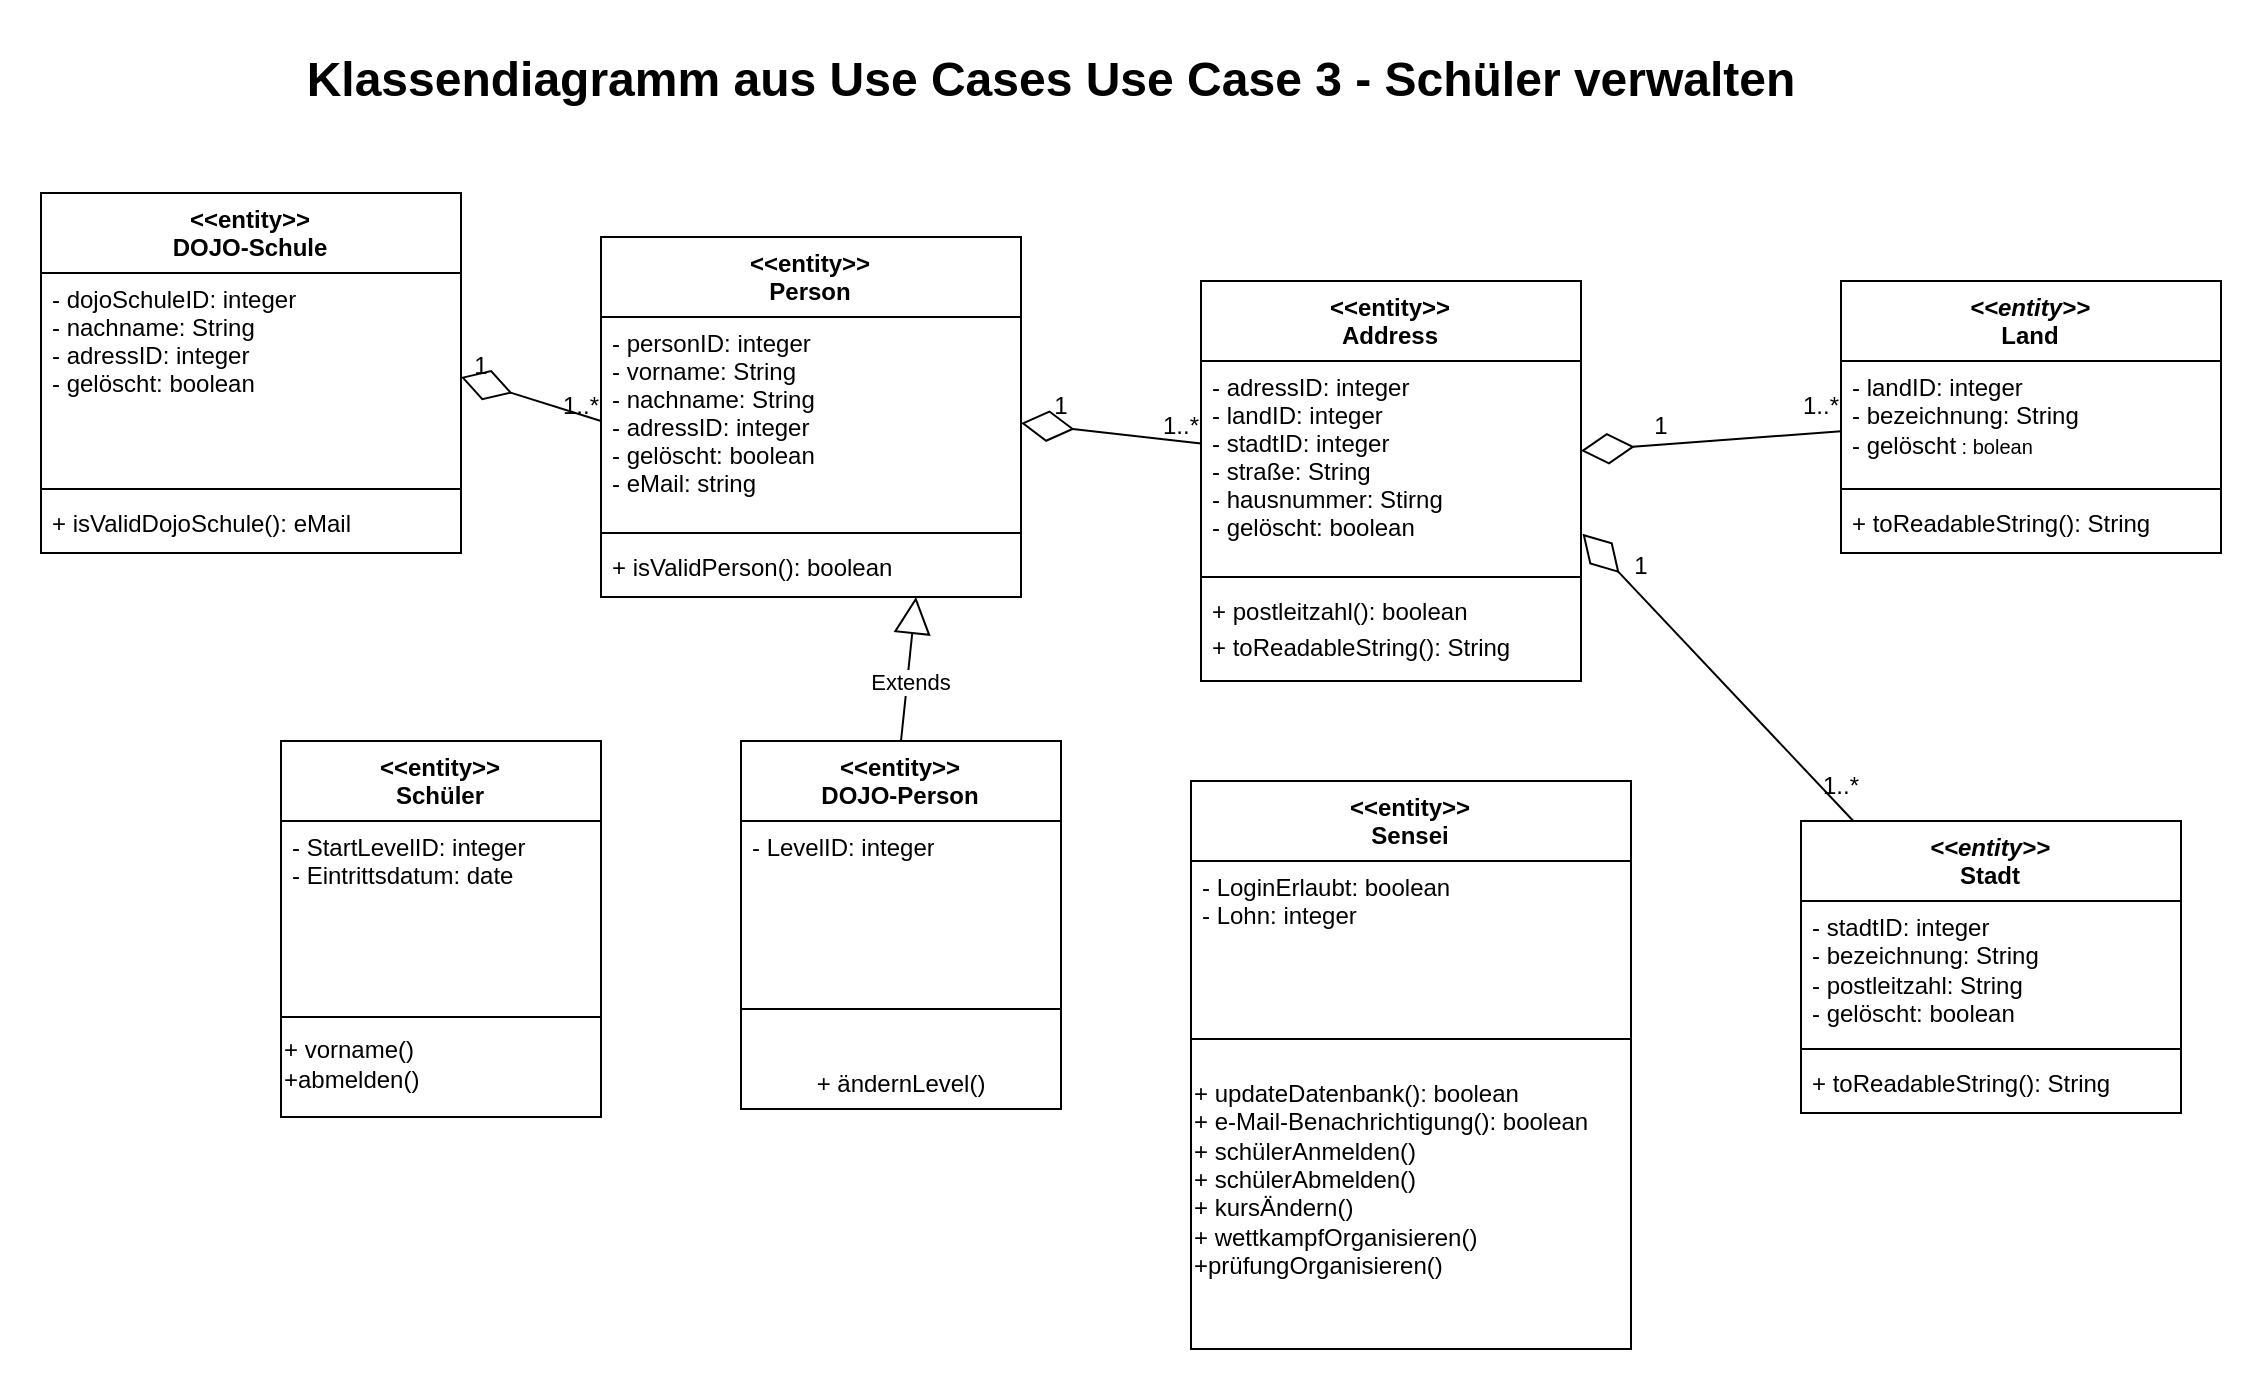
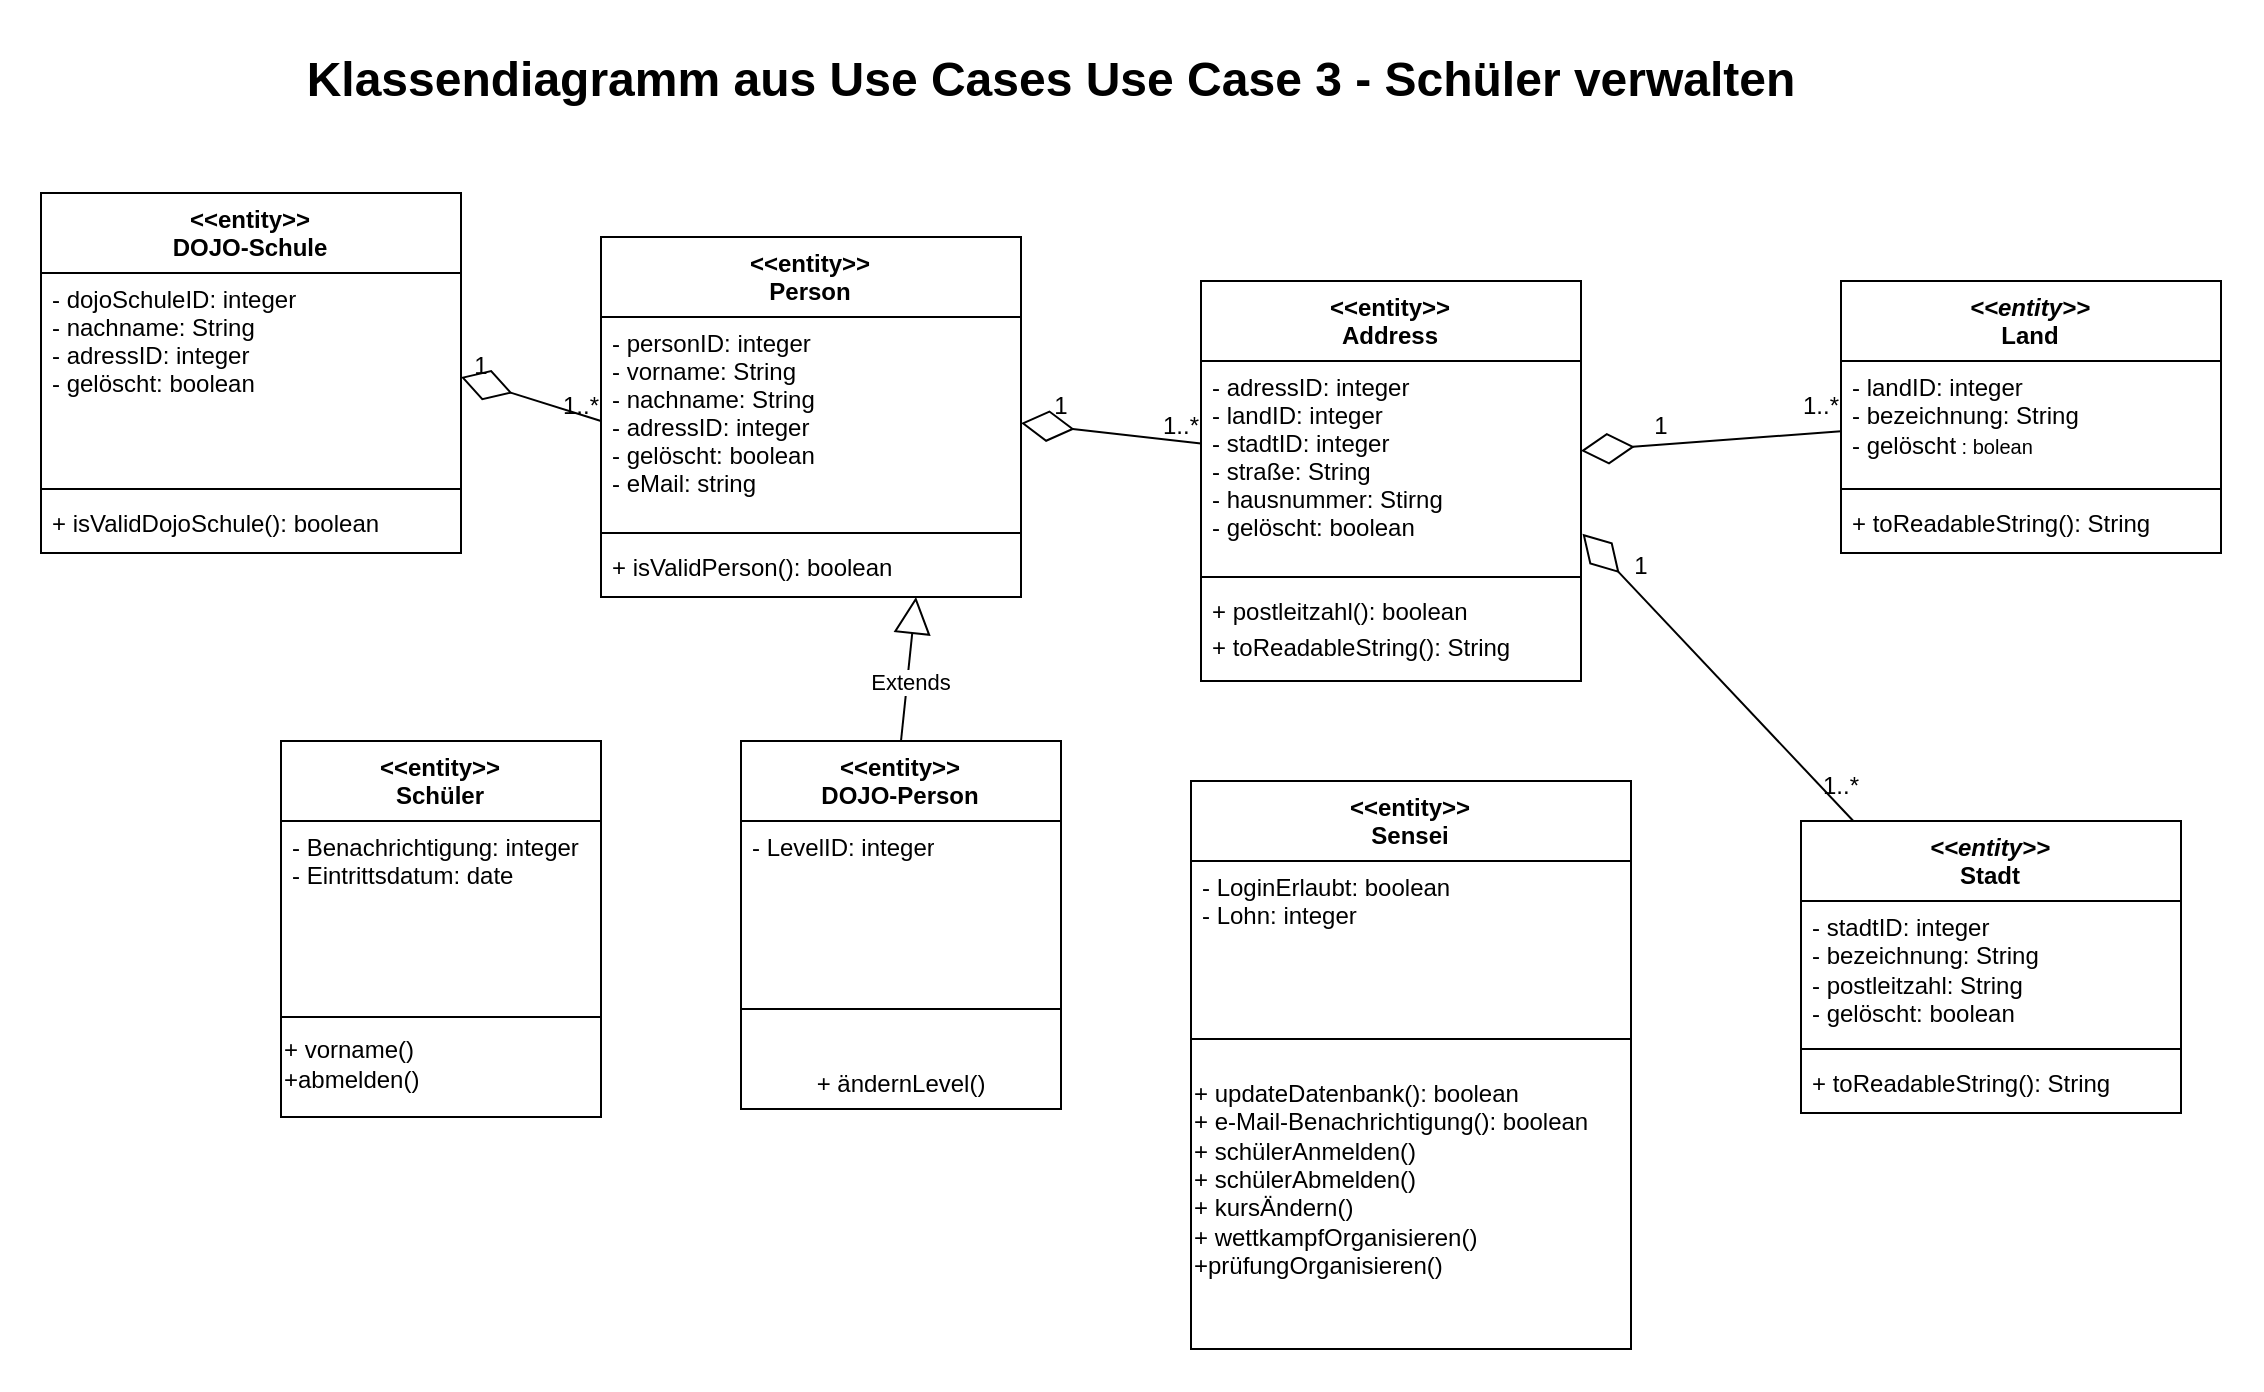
(212, 524) -> (229, 524)
(431, 848) -> (455, 848)
